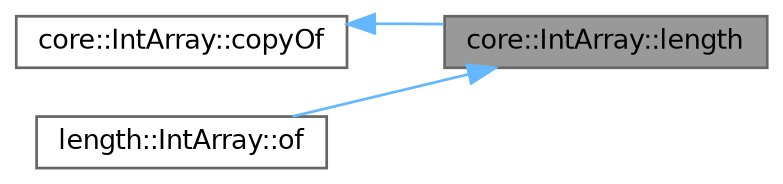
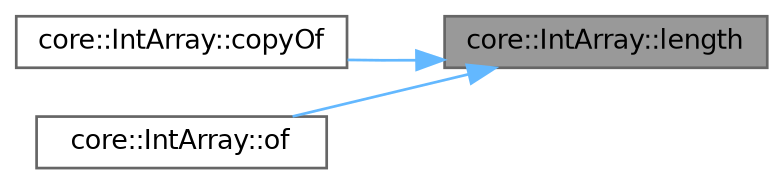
(409, 24) -> (382, 60)
(182, 142) -> (182, 142)
